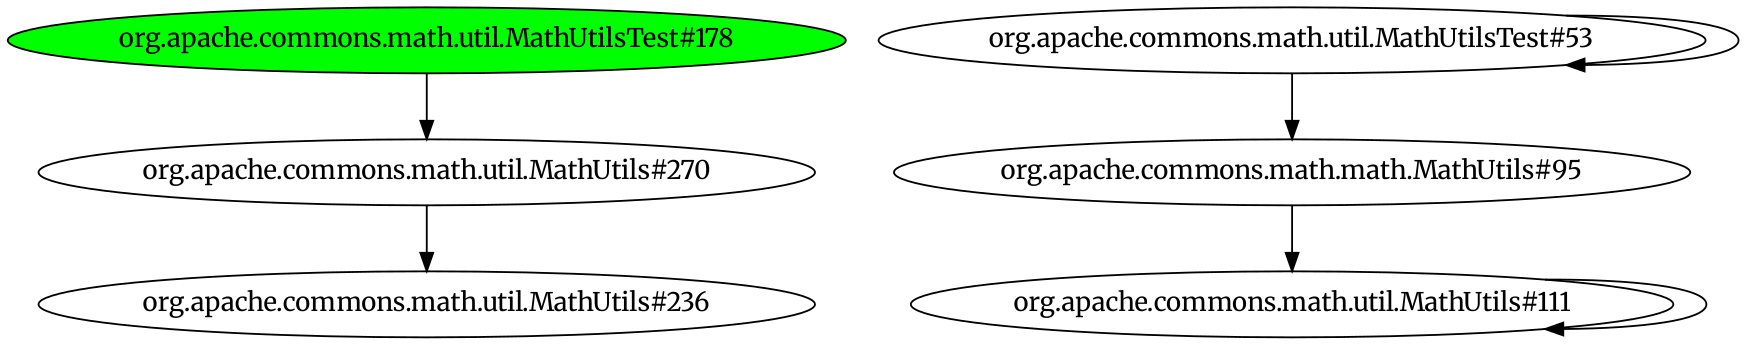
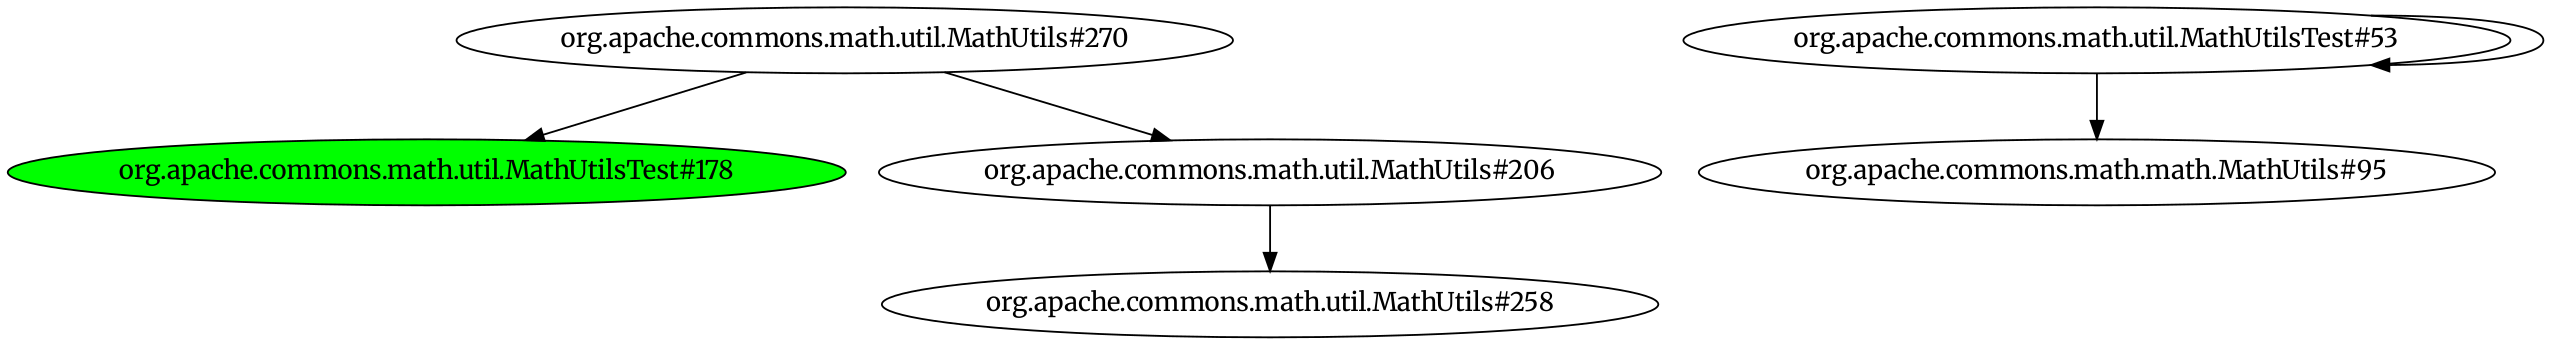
(427, 97) -> (645, 104)
(427, 304) -> (1270, 172)
none -> (1270, 304)
(1292, 304) -> none
